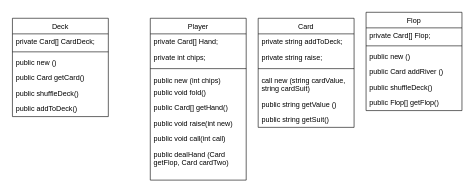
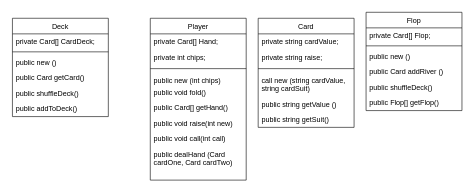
(307, 42) -> (306, 42)
(191, 155) -> (191, 155)
